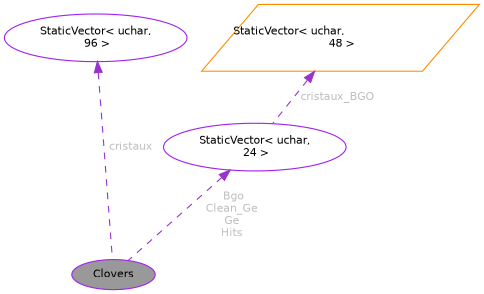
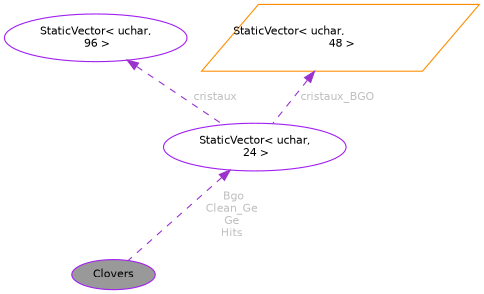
(105, 166) -> (180, 96)
